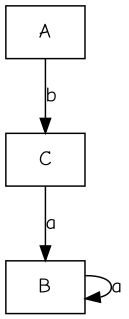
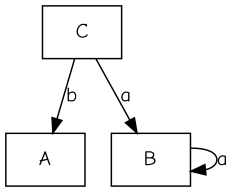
(45, 89) -> (66, 89)
